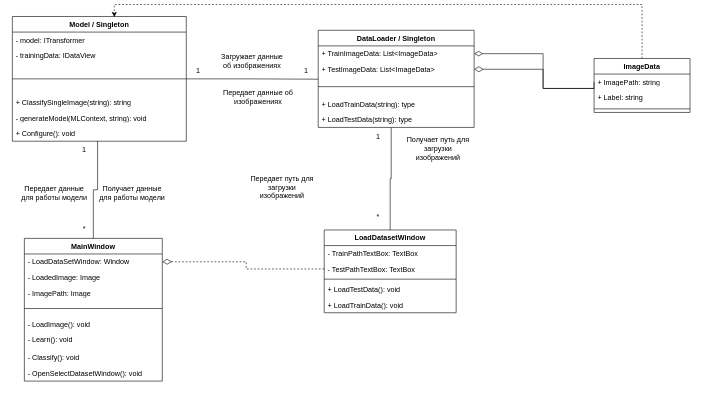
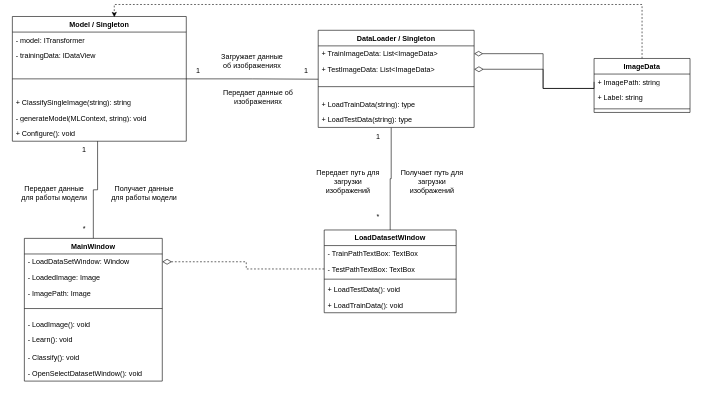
(438, 149) -> (432, 182)
(282, 188) -> (348, 182)
(132, 194) -> (144, 194)
